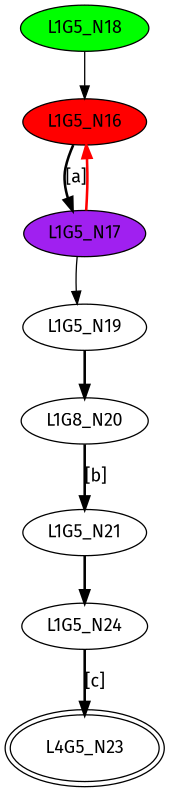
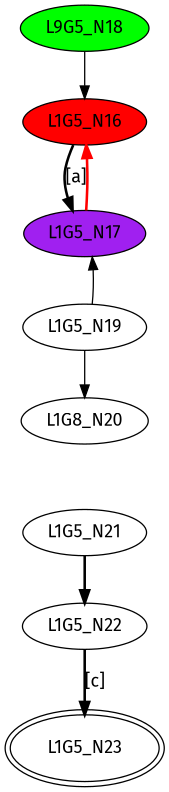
(85, 28) -> (85, 28)
(76, 274) -> (93, 287)
(85, 368) -> (85, 368)
(85, 470) -> none
(85, 626) -> (85, 626)
(85, 748) -> (85, 748)
